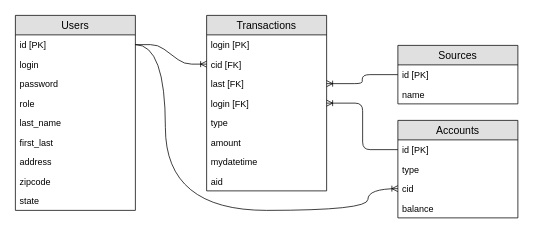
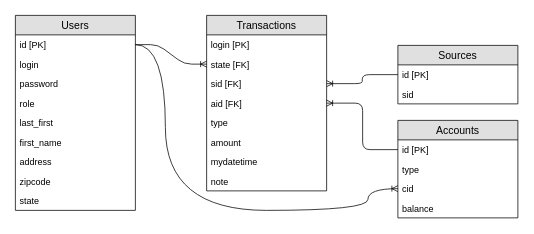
(229, 65) -> (235, 65)
(231, 84) -> (229, 84)
(412, 95) -> (408, 95)
(232, 104) -> (229, 104)
(41, 123) -> (42, 123)
(42, 143) -> (44, 143)
(217, 182) -> (221, 182)
